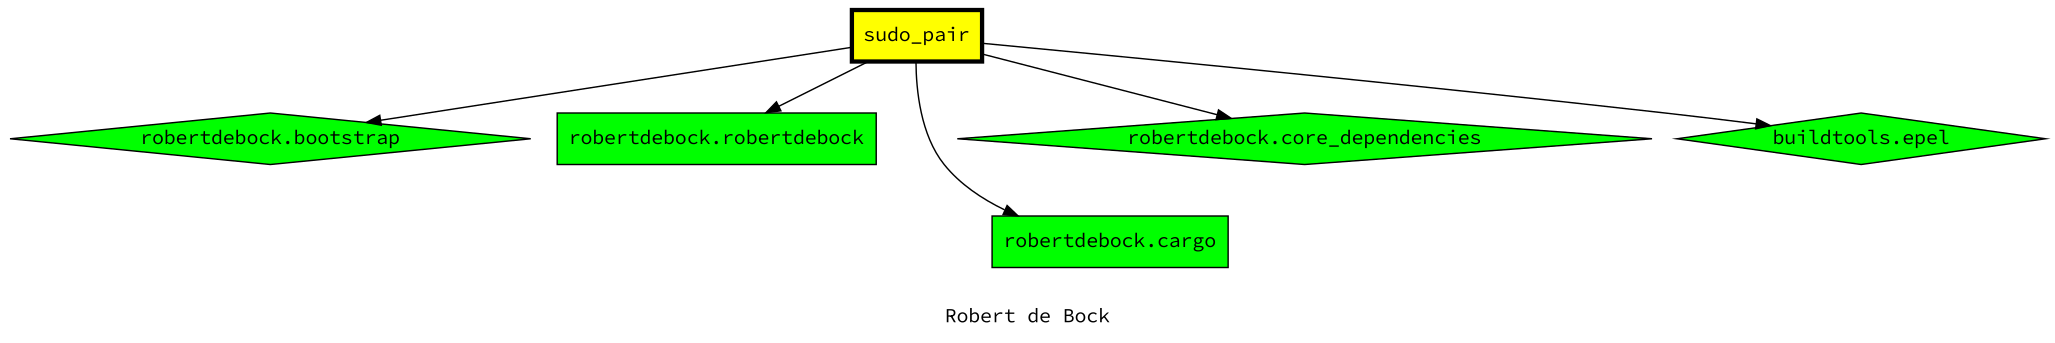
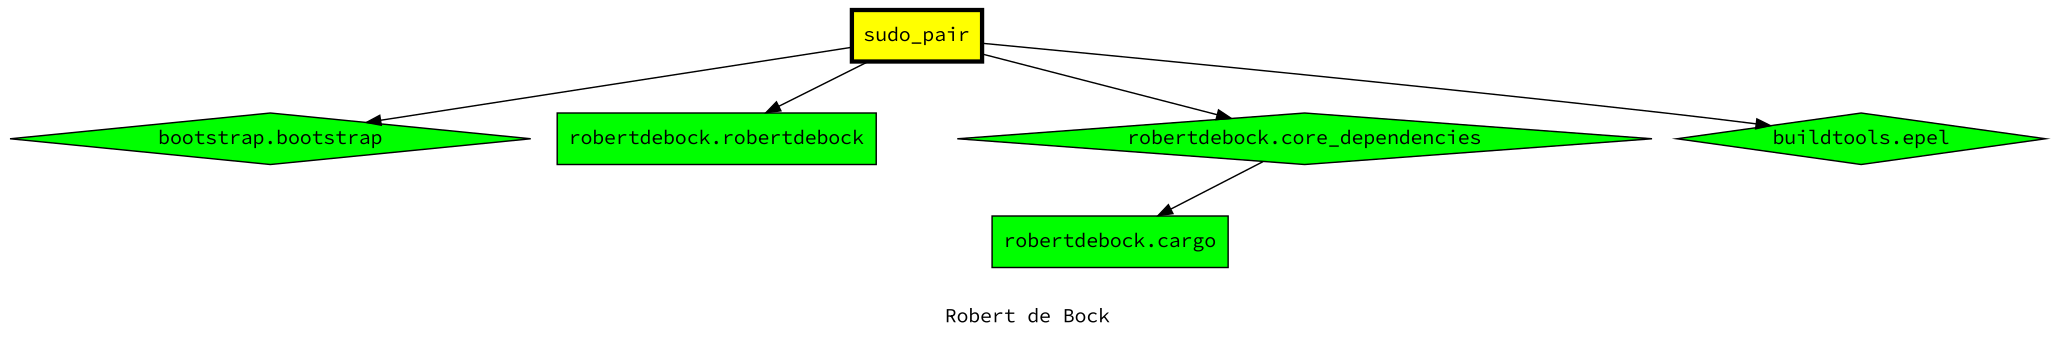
(270, 139) -> (270, 139)
(935, 151) -> (1217, 185)
